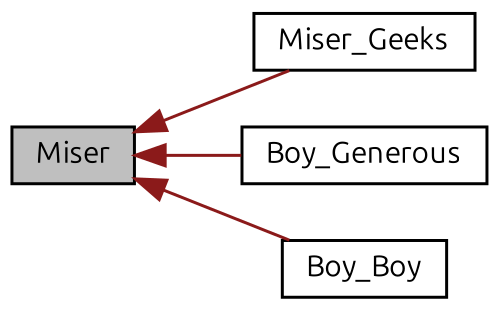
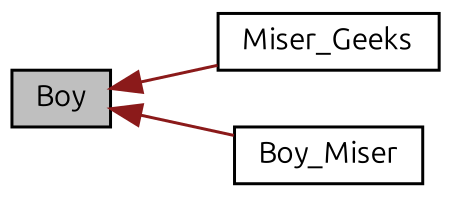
(73, 155) -> (61, 99)
(364, 155) -> none
(364, 269) -> (329, 155)
